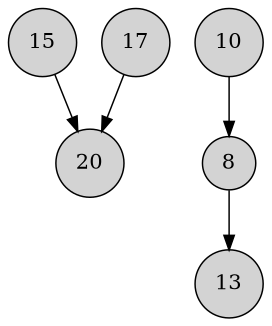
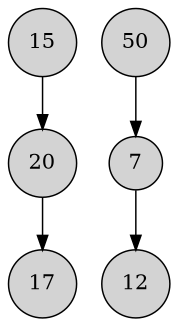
(229, 43) -> (136, 43)
(116, 96) -> (43, 216)
(229, 163) -> (136, 163)
(229, 284) -> (136, 284)
